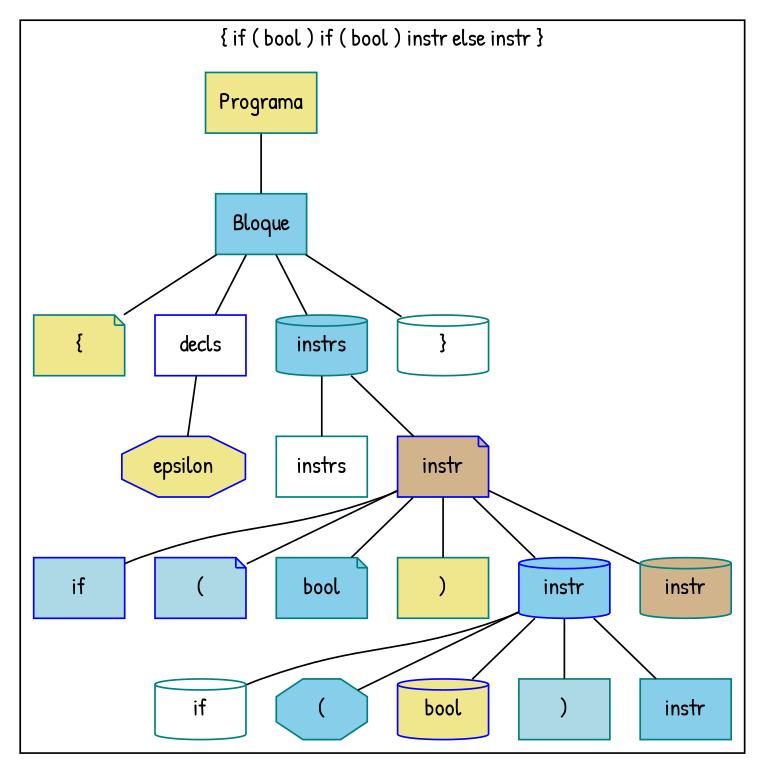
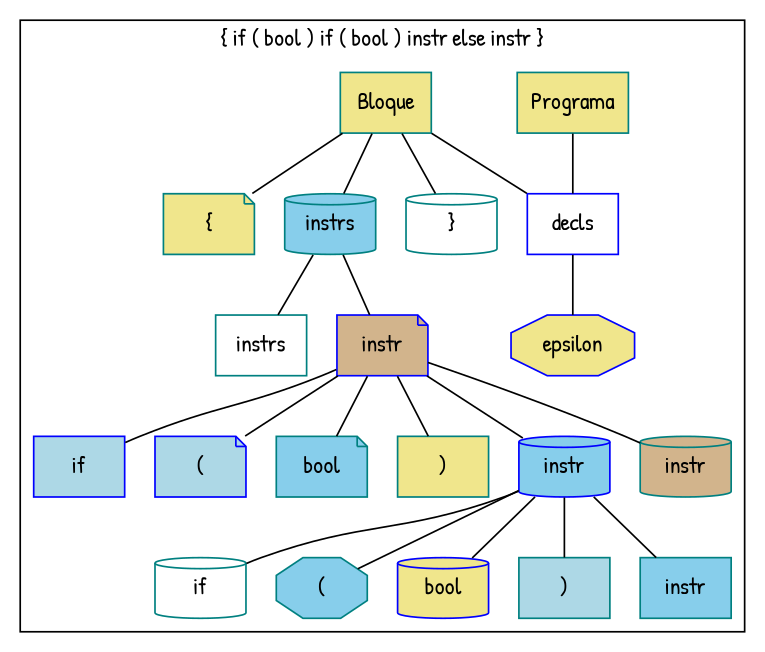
(261, 164) -> (573, 164)
(261, 224) -> (386, 103)
